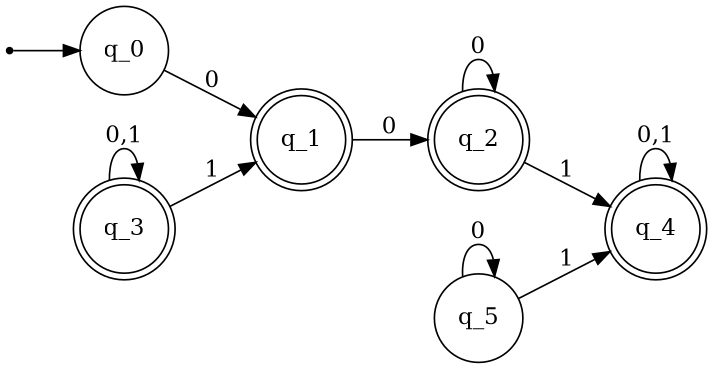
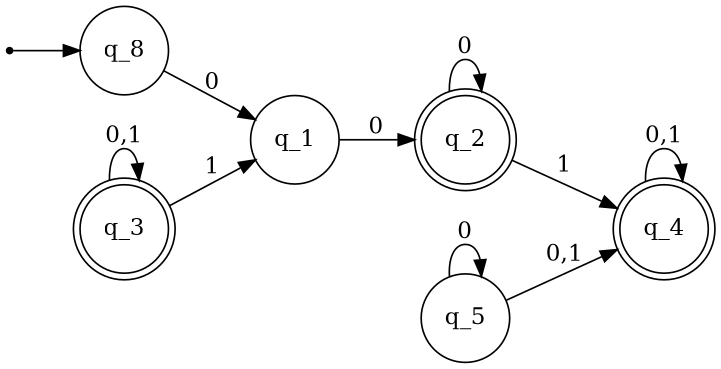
(124, 51) -> (124, 51)
(301, 140) -> (295, 140)
(567, 260) -> (565, 255)
